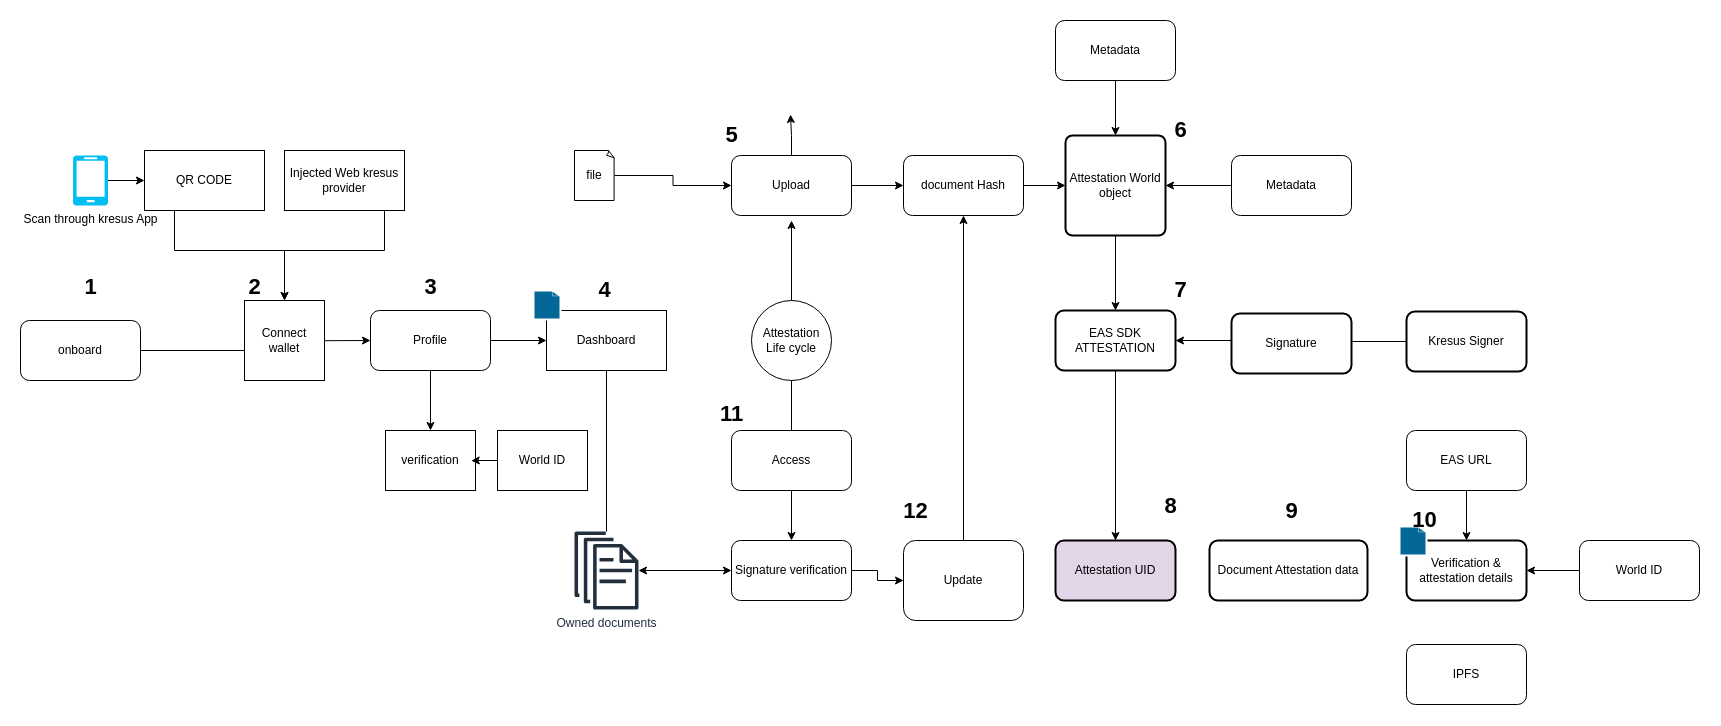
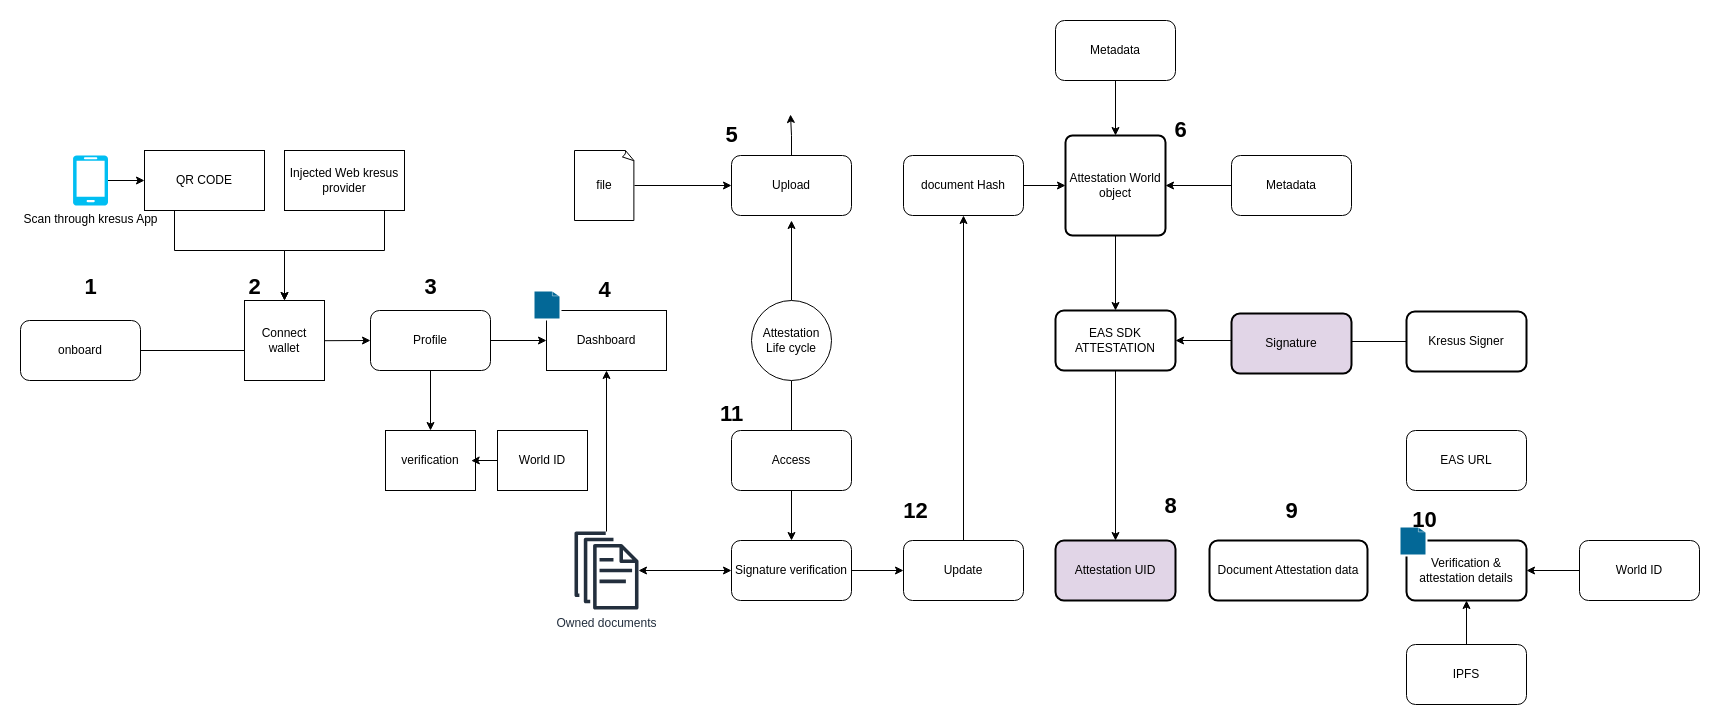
(595, 176) -> (605, 186)
(874, 186) -> none
(1181, 291) -> none
(1292, 344) -> (1292, 344)
(607, 376) -> (607, 378)
(1467, 512) -> none
(964, 581) -> (964, 571)
none -> (1467, 626)
